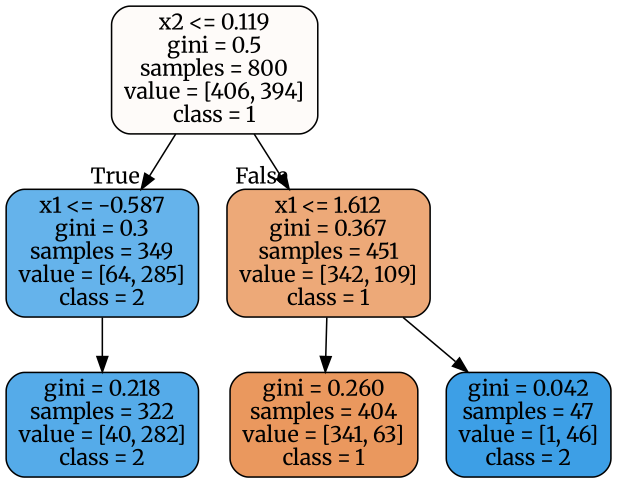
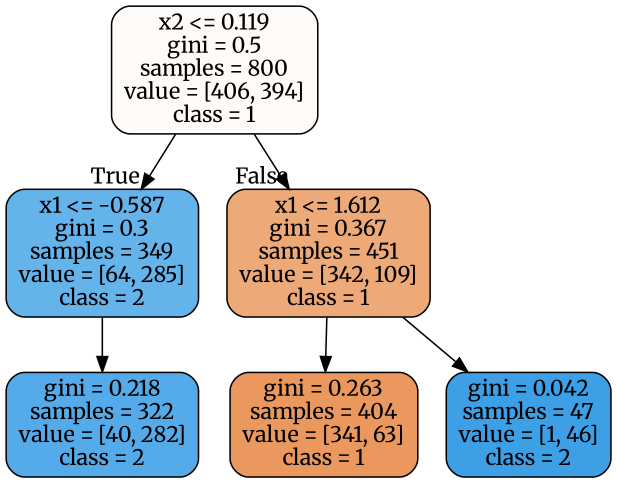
(324, 425) -> (324, 425)
